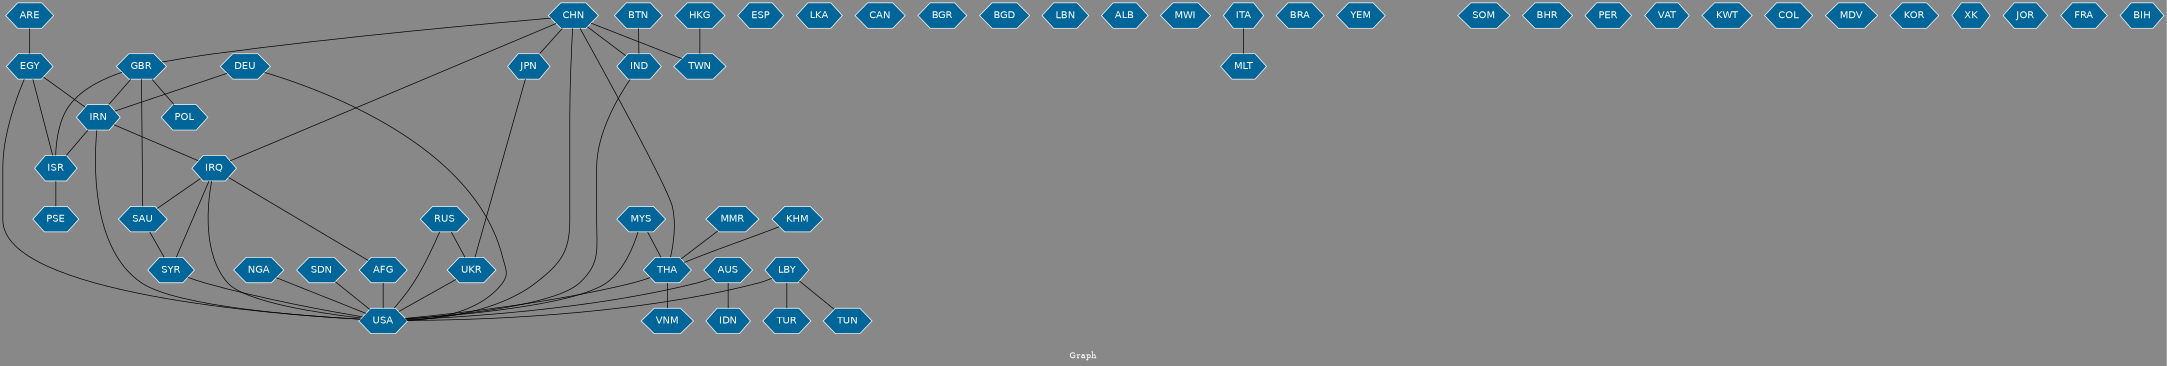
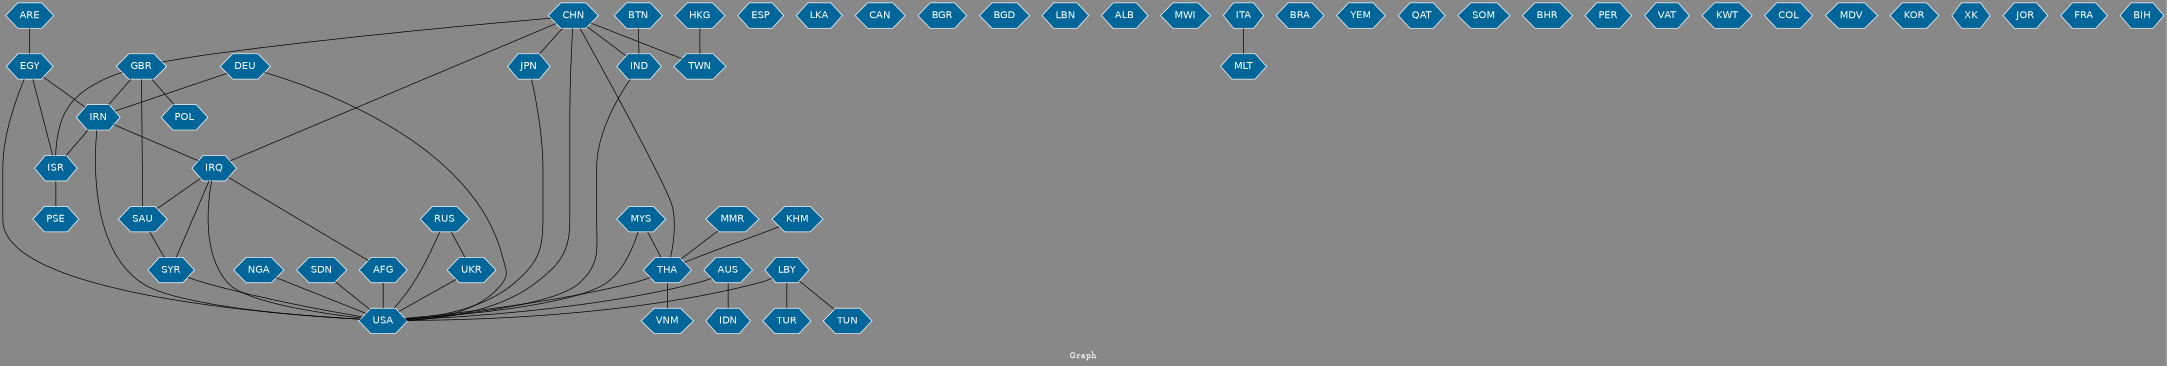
none -> (1422, 16)
(500, 168) -> (541, 243)
